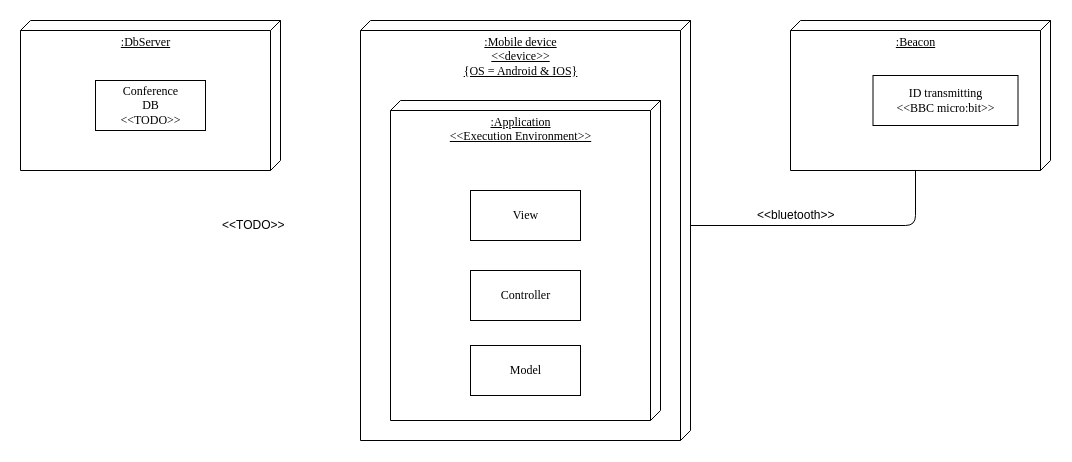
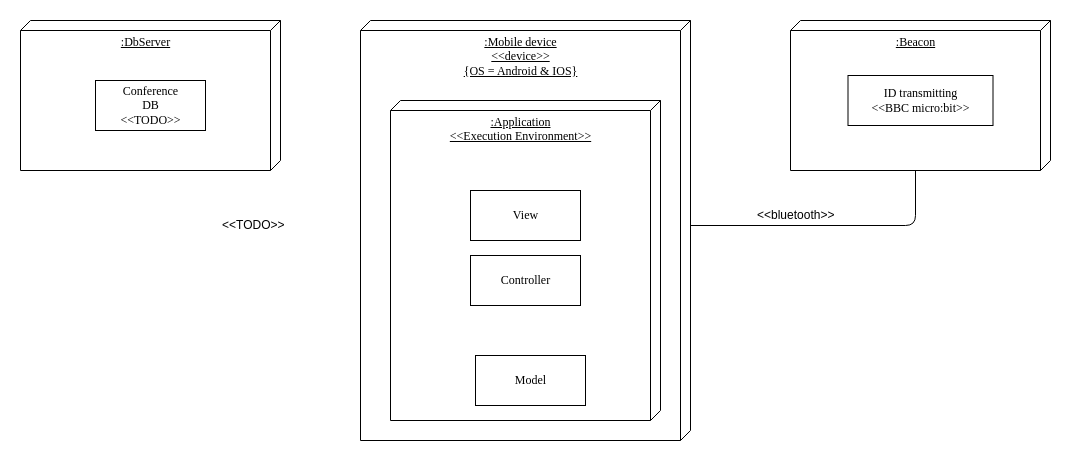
(946, 101) -> (921, 101)
(526, 296) -> (526, 281)
(526, 371) -> (531, 381)
